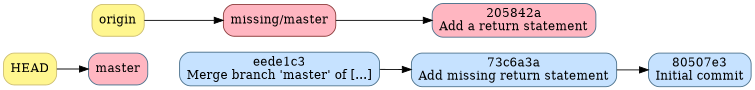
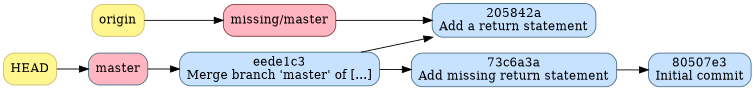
(514, 20) -> (514, 20)
none -> (392, 46)
none -> (159, 69)
